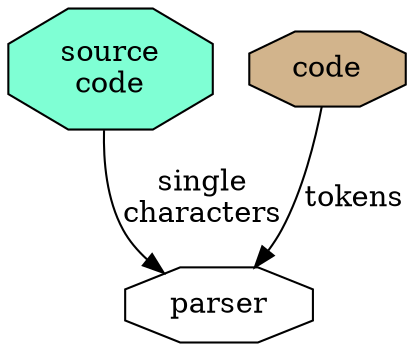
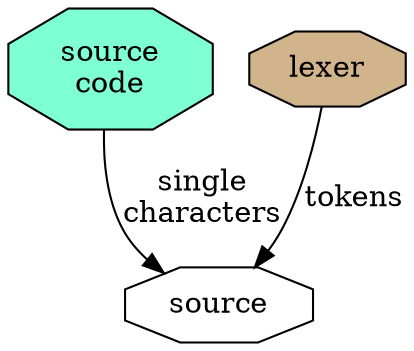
(328, 69) -> (328, 69)
(219, 305) -> (219, 305)
